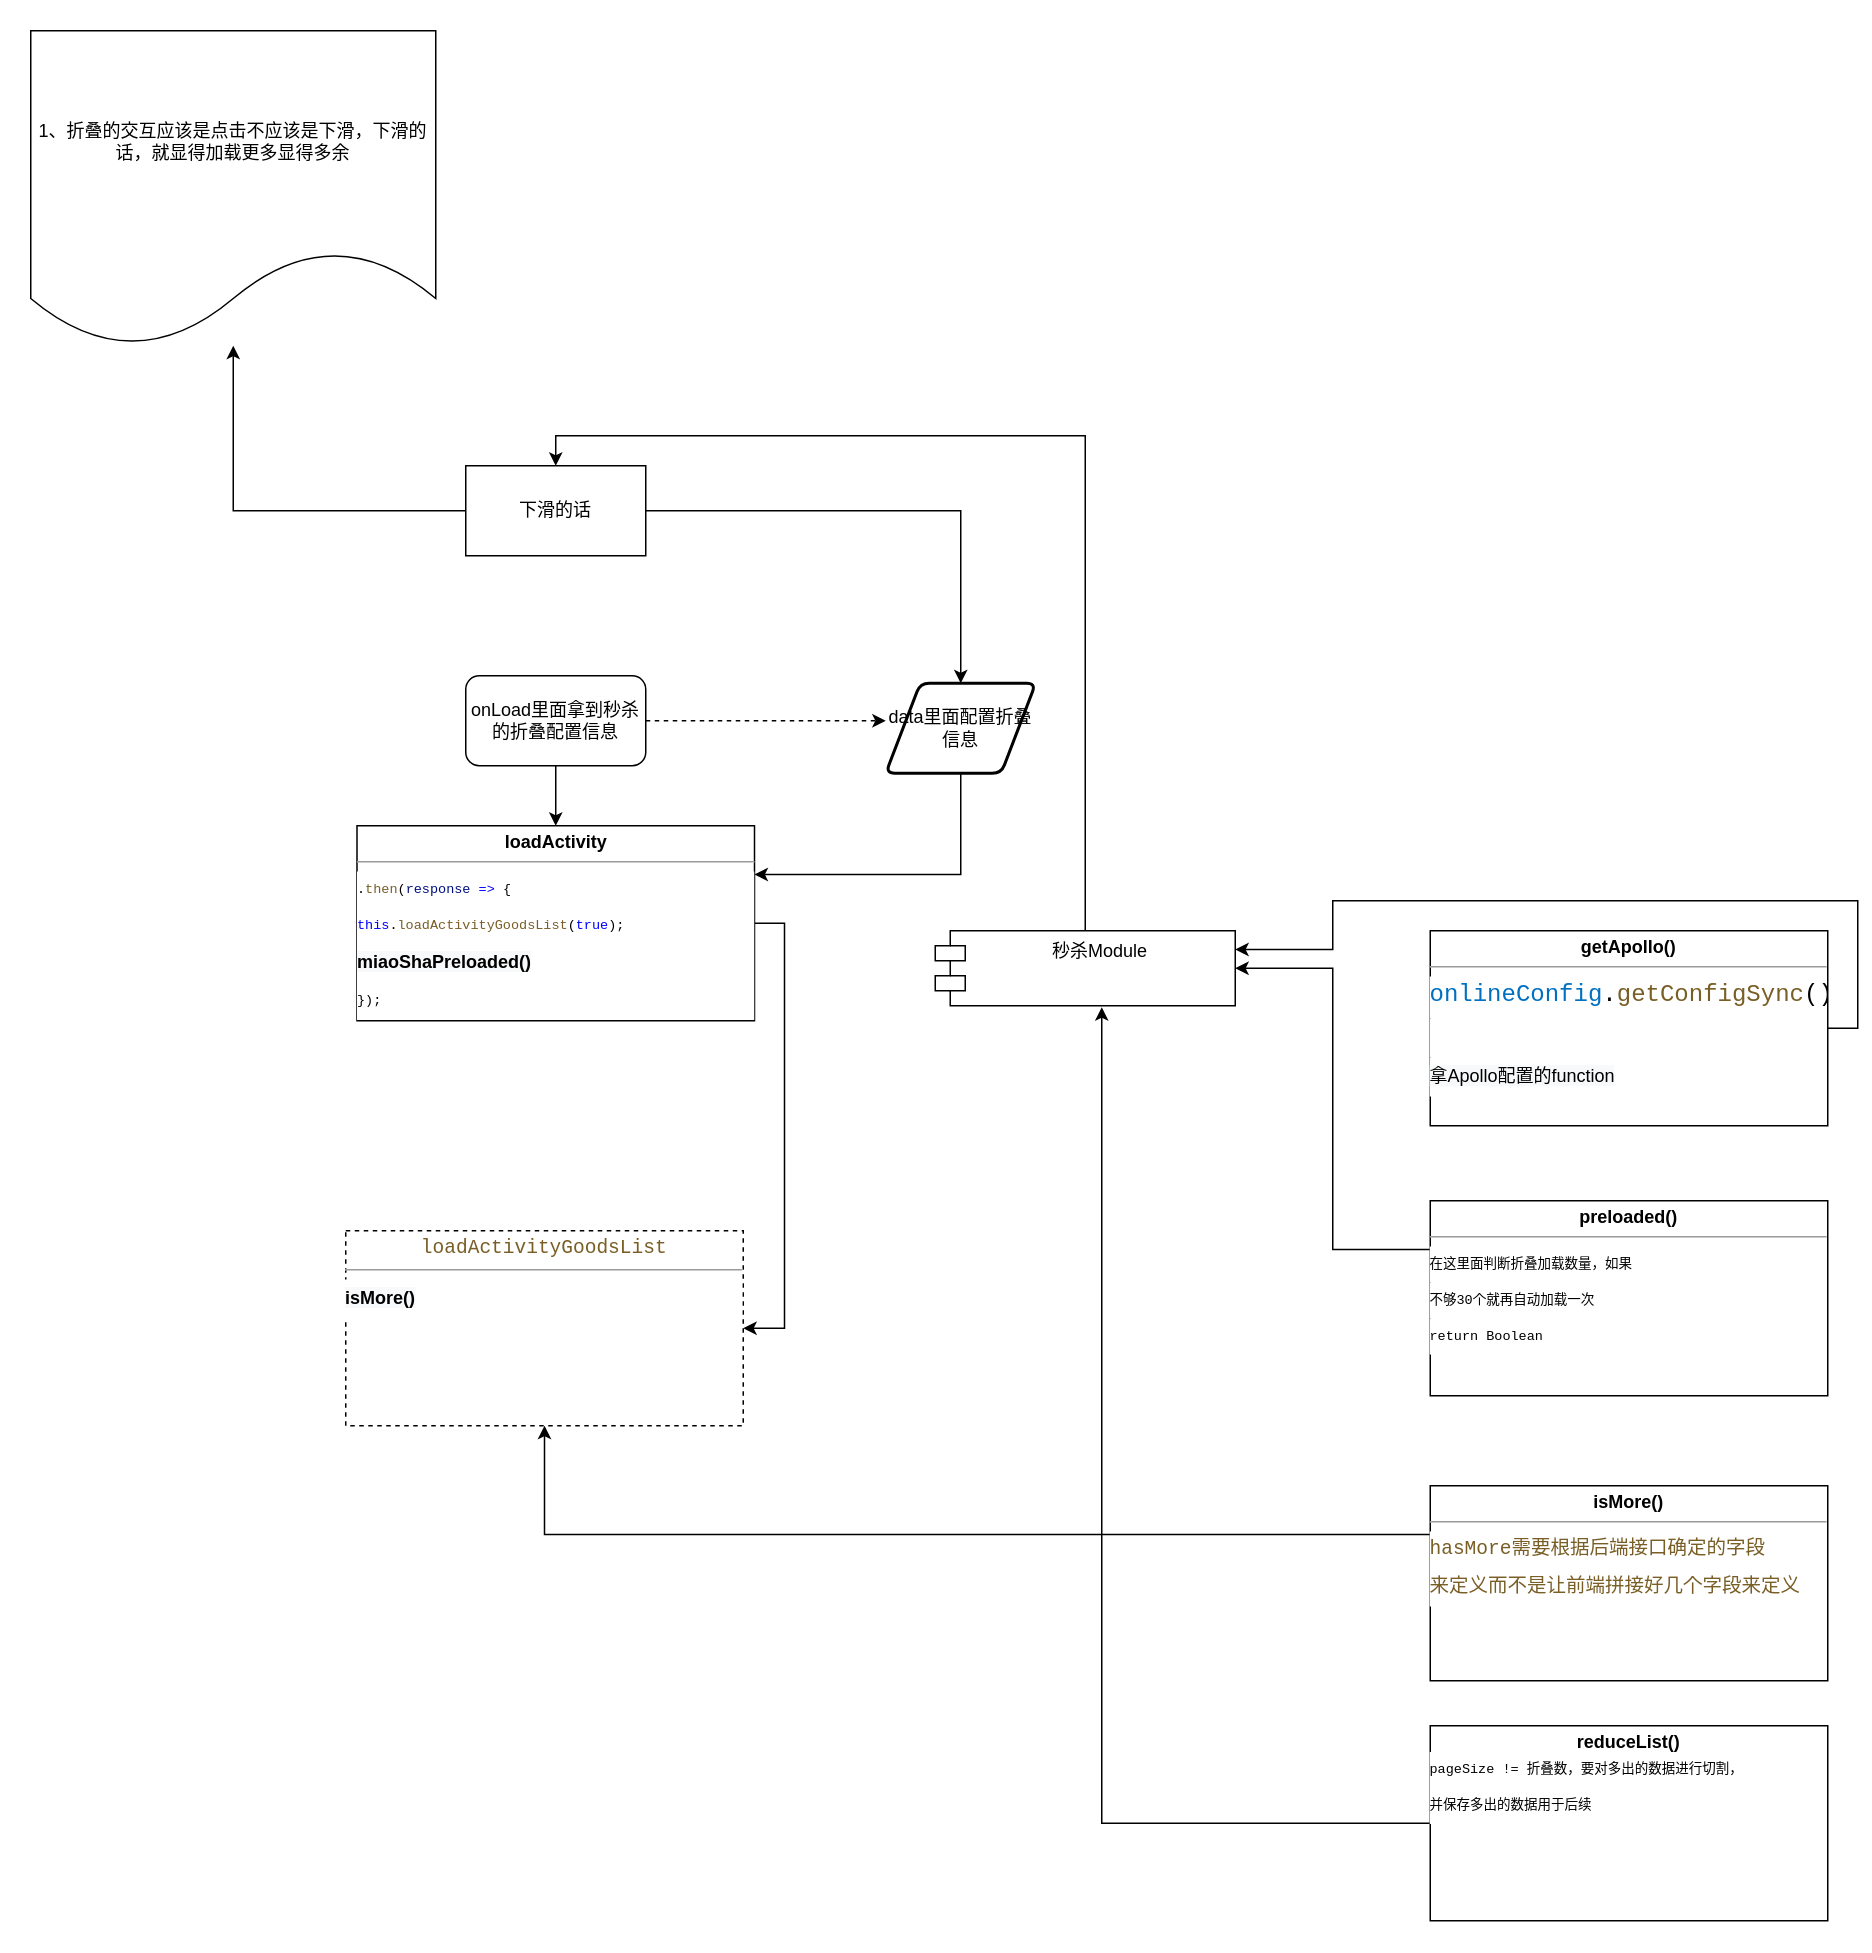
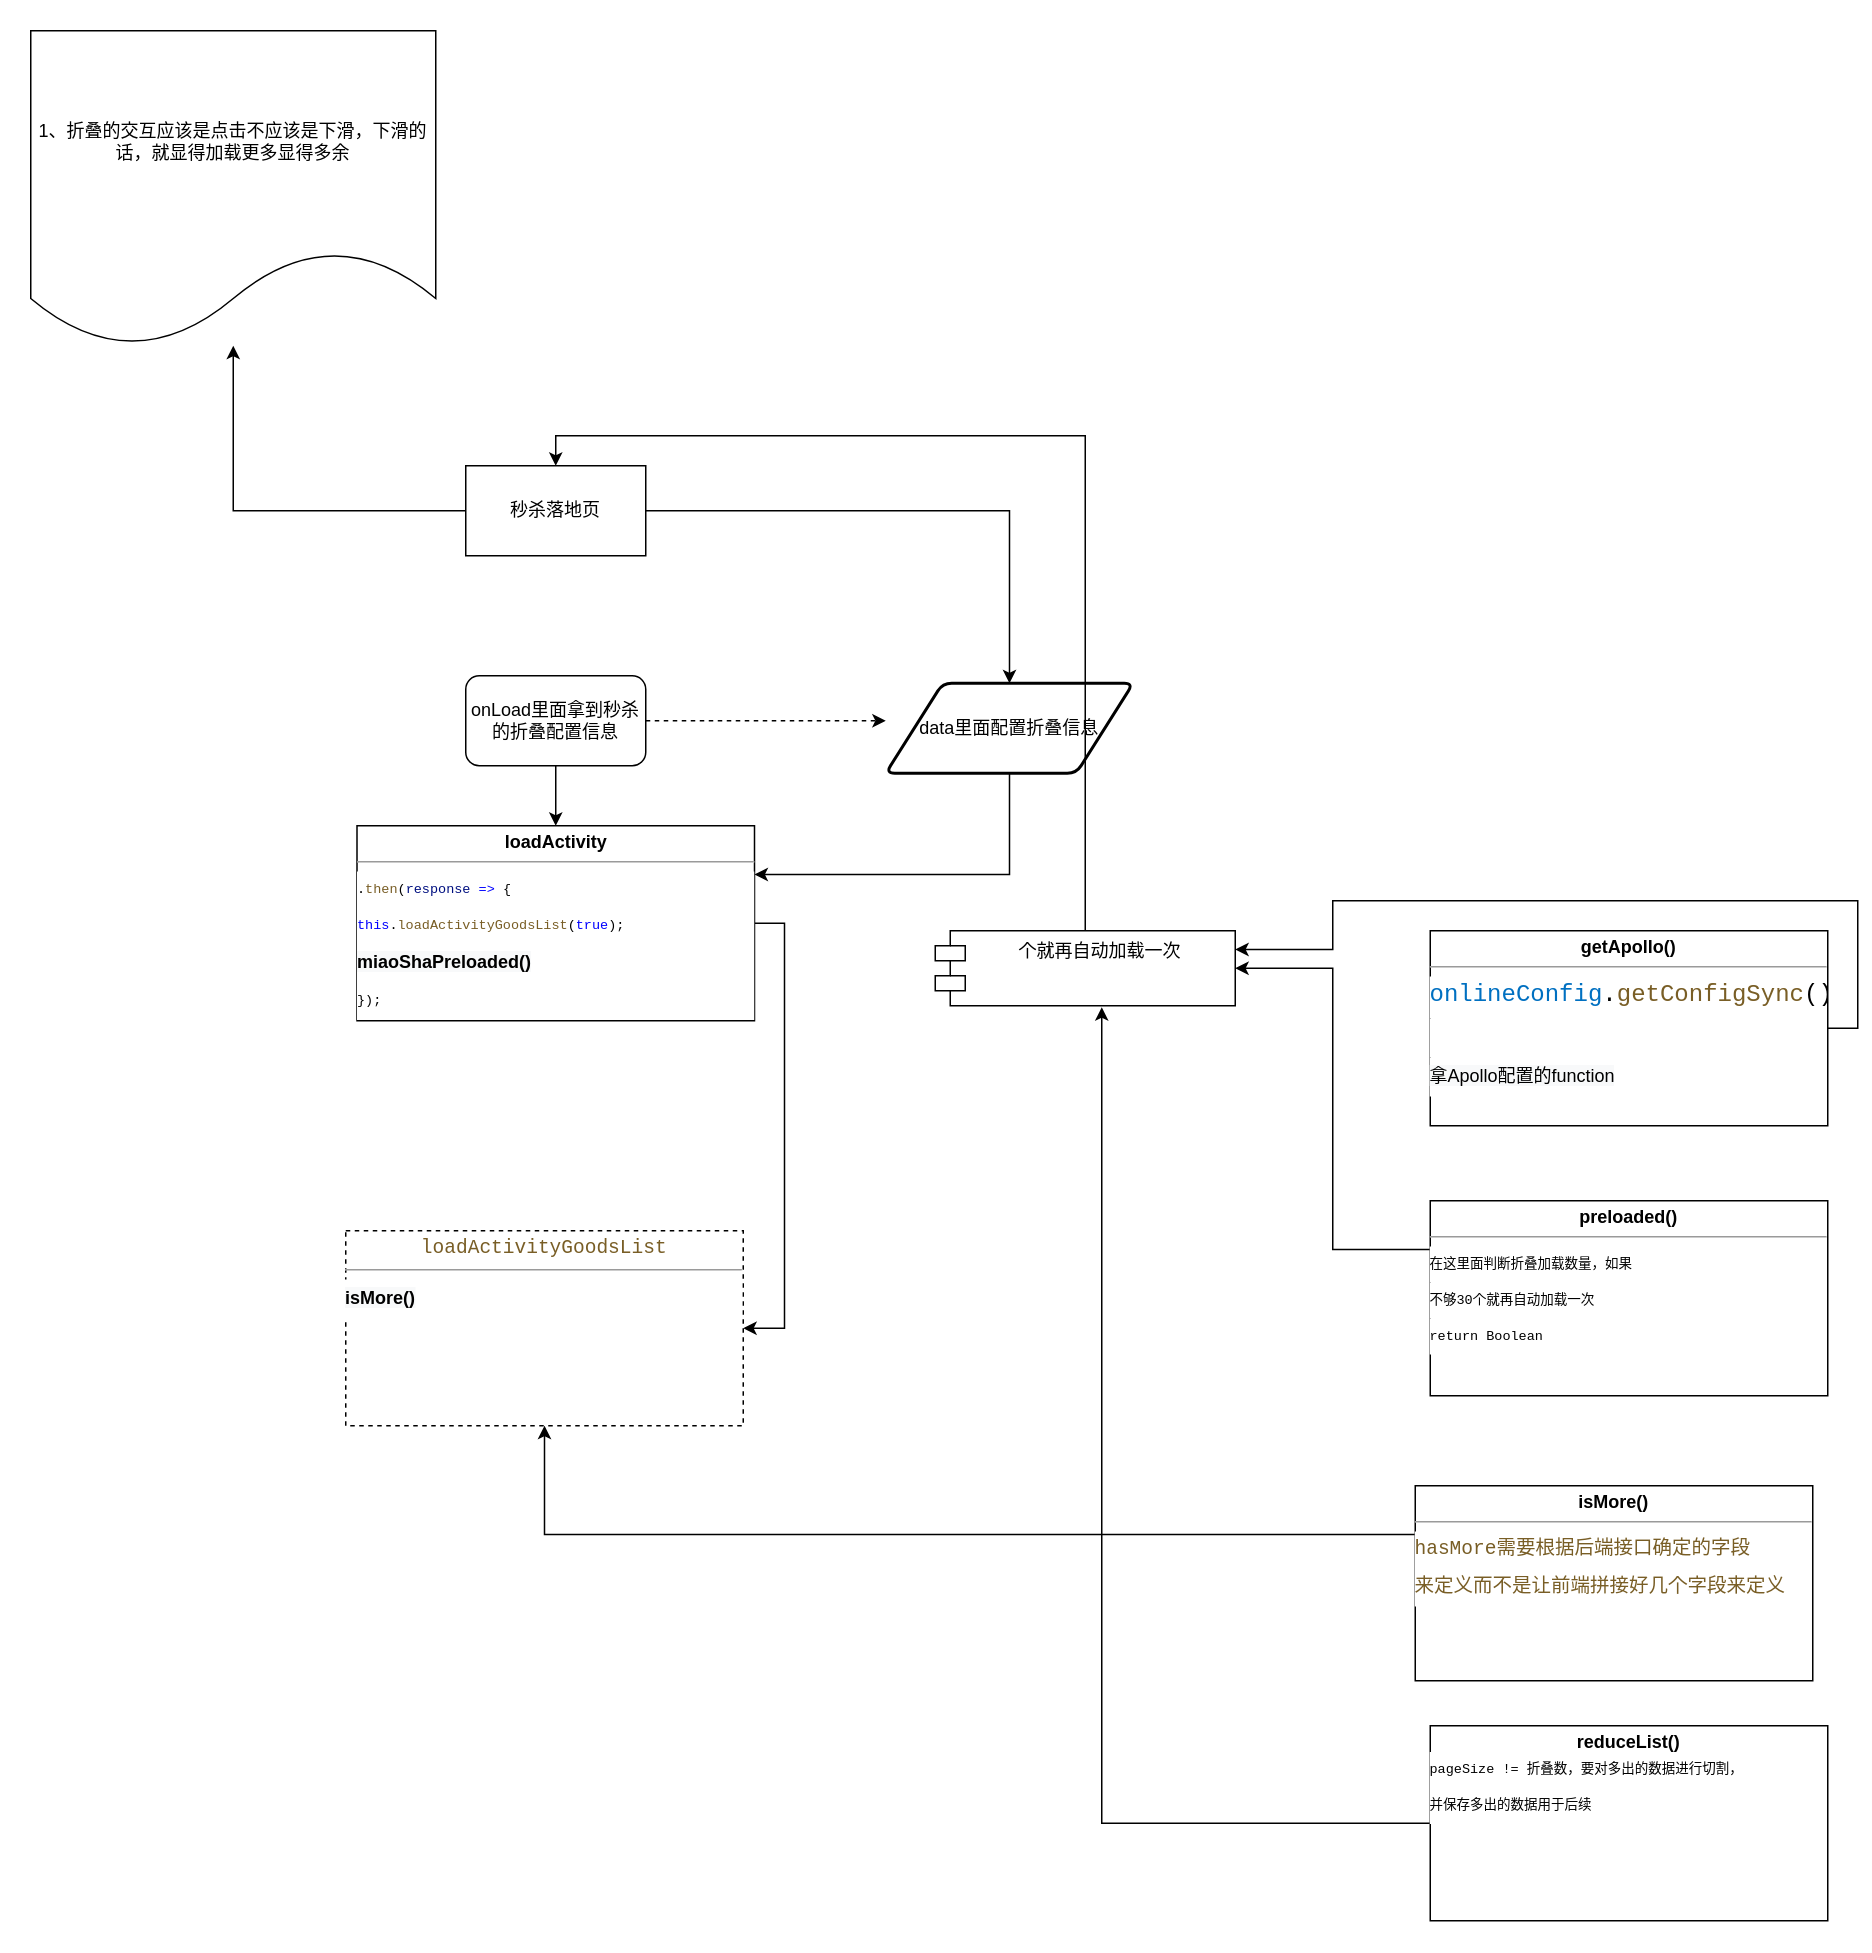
(556, 511) -> (556, 511)
(961, 728) -> (1010, 728)
(1100, 951) -> (1100, 951)
(1629, 1583) -> (1614, 1583)
